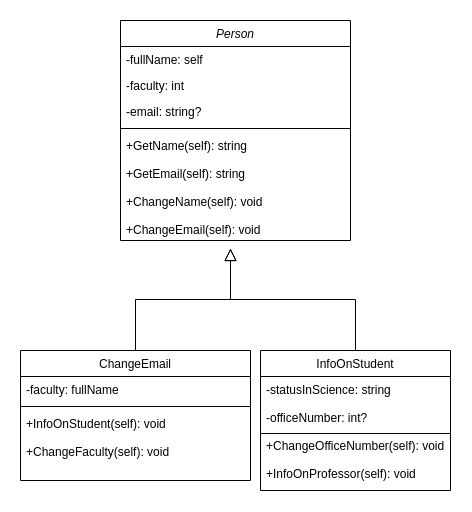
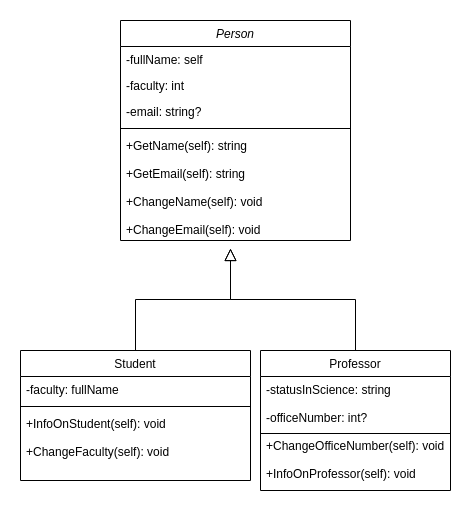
(135, 364) -> (135, 364)
(355, 364) -> (355, 364)
